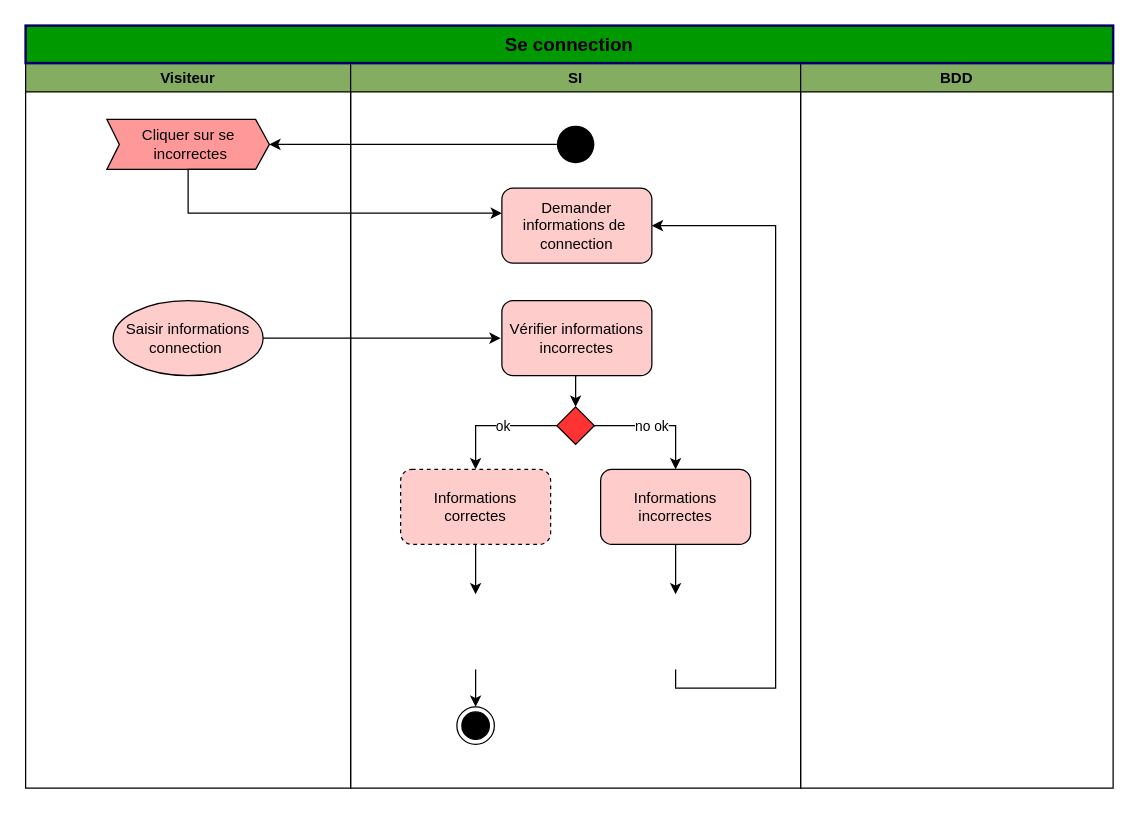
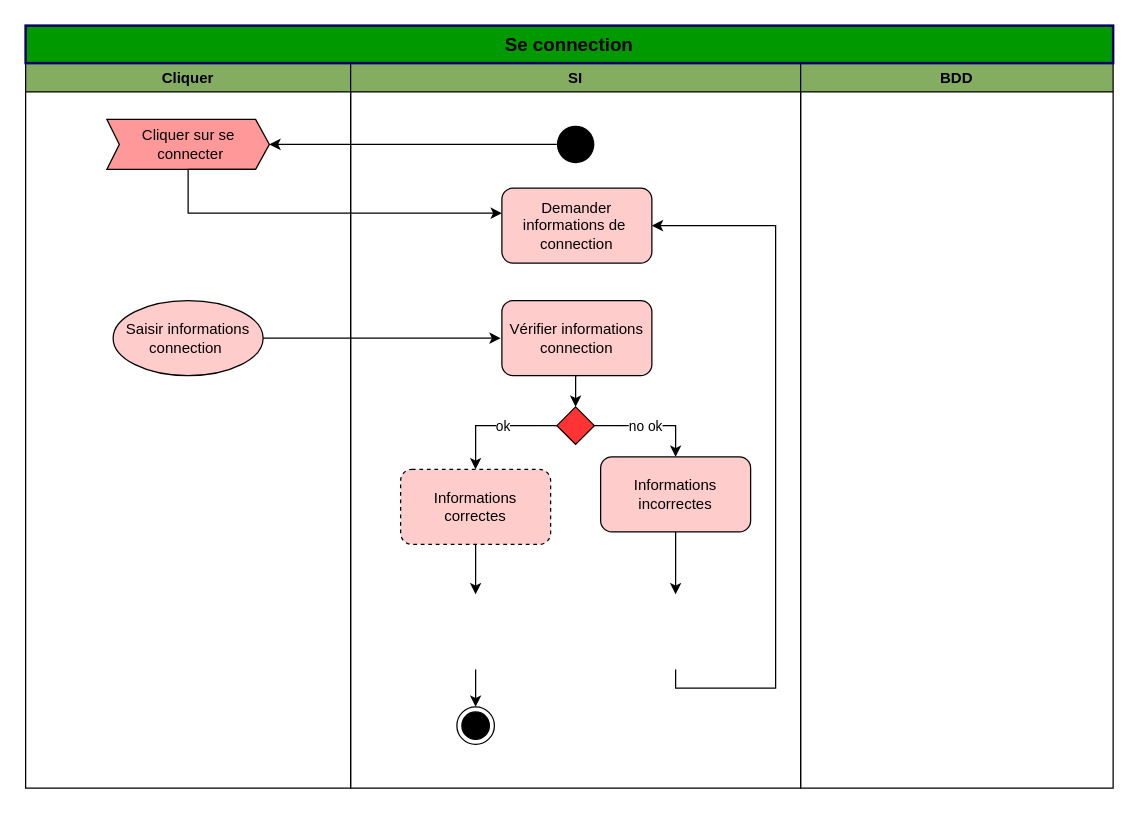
(188, 78) -> (188, 78)
(189, 144) -> (189, 144)
(577, 338) -> (577, 338)
(676, 507) -> (676, 494)
